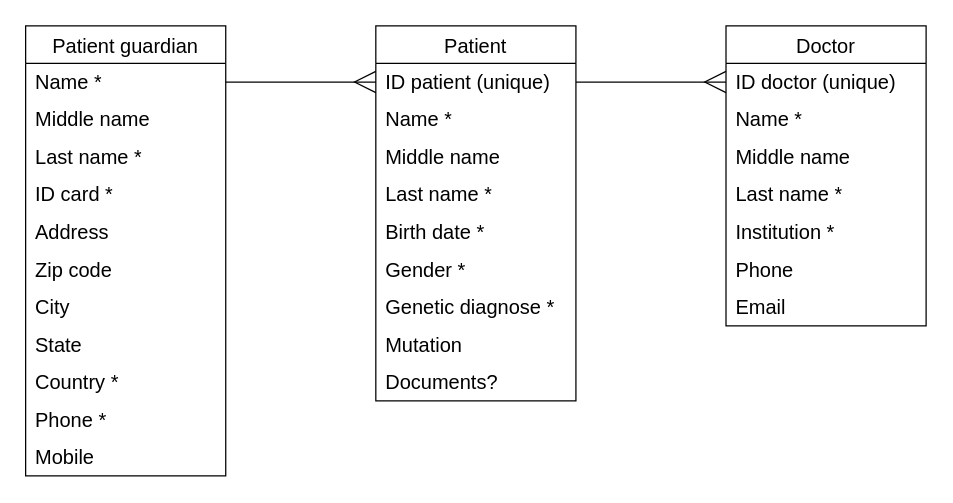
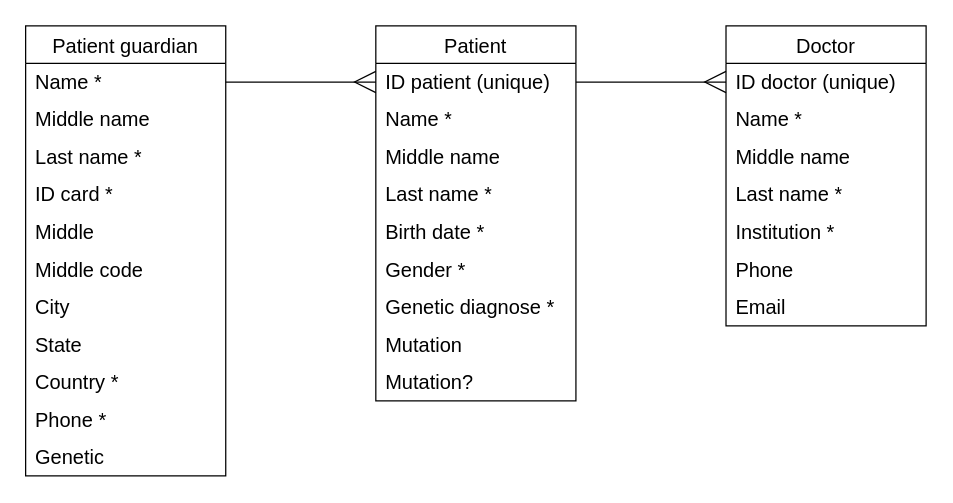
(75, 232) -> (64, 232)
(75, 269) -> (89, 269)
(442, 382) -> (433, 382)
(64, 457) -> (72, 457)
